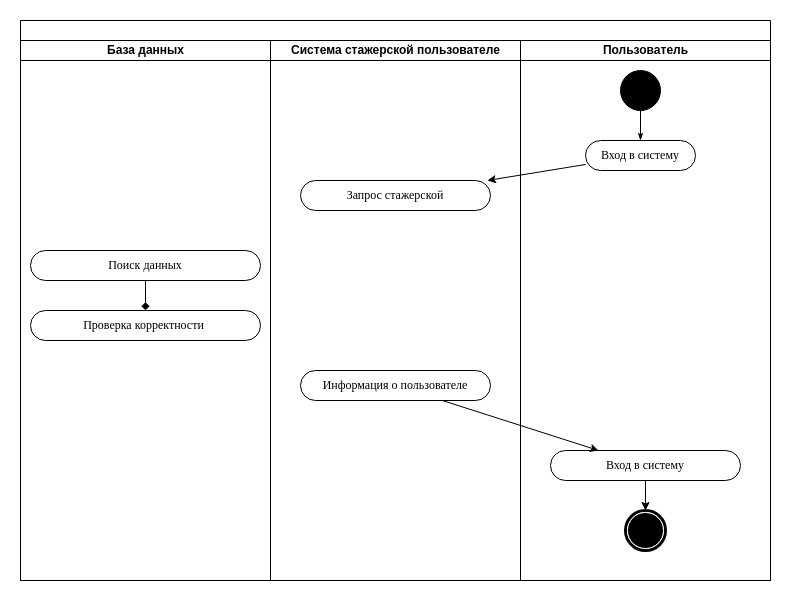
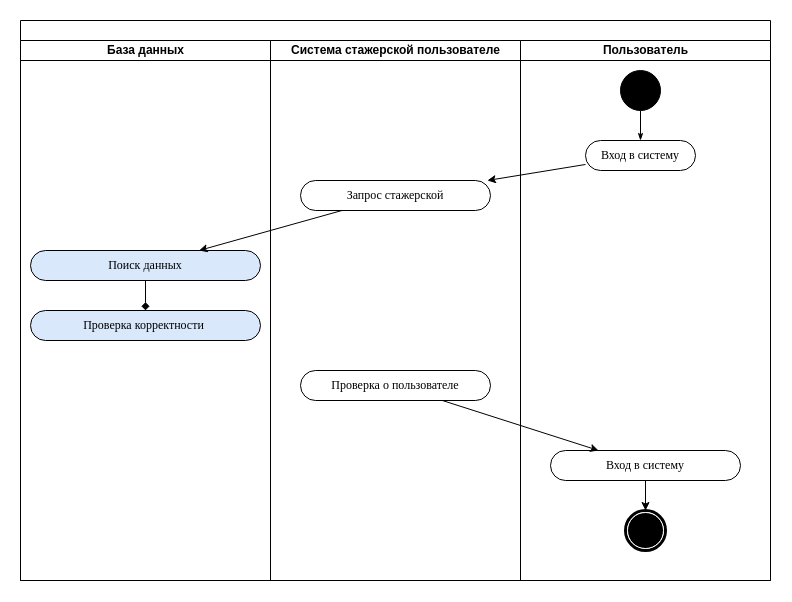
none -> (273, 230)
(146, 266) -> (146, 266)
(146, 326) -> (146, 326)
(396, 386) -> (396, 386)
